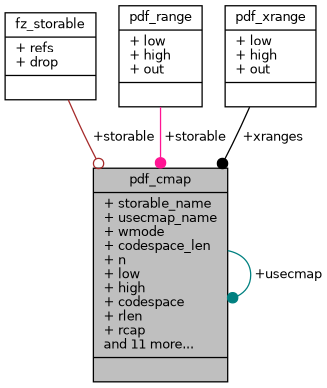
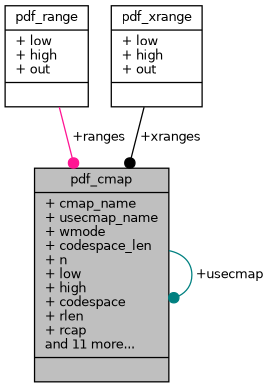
(51, 56) -> none
(194, 138) -> (97, 138)
(158, 204) -> (91, 204)
